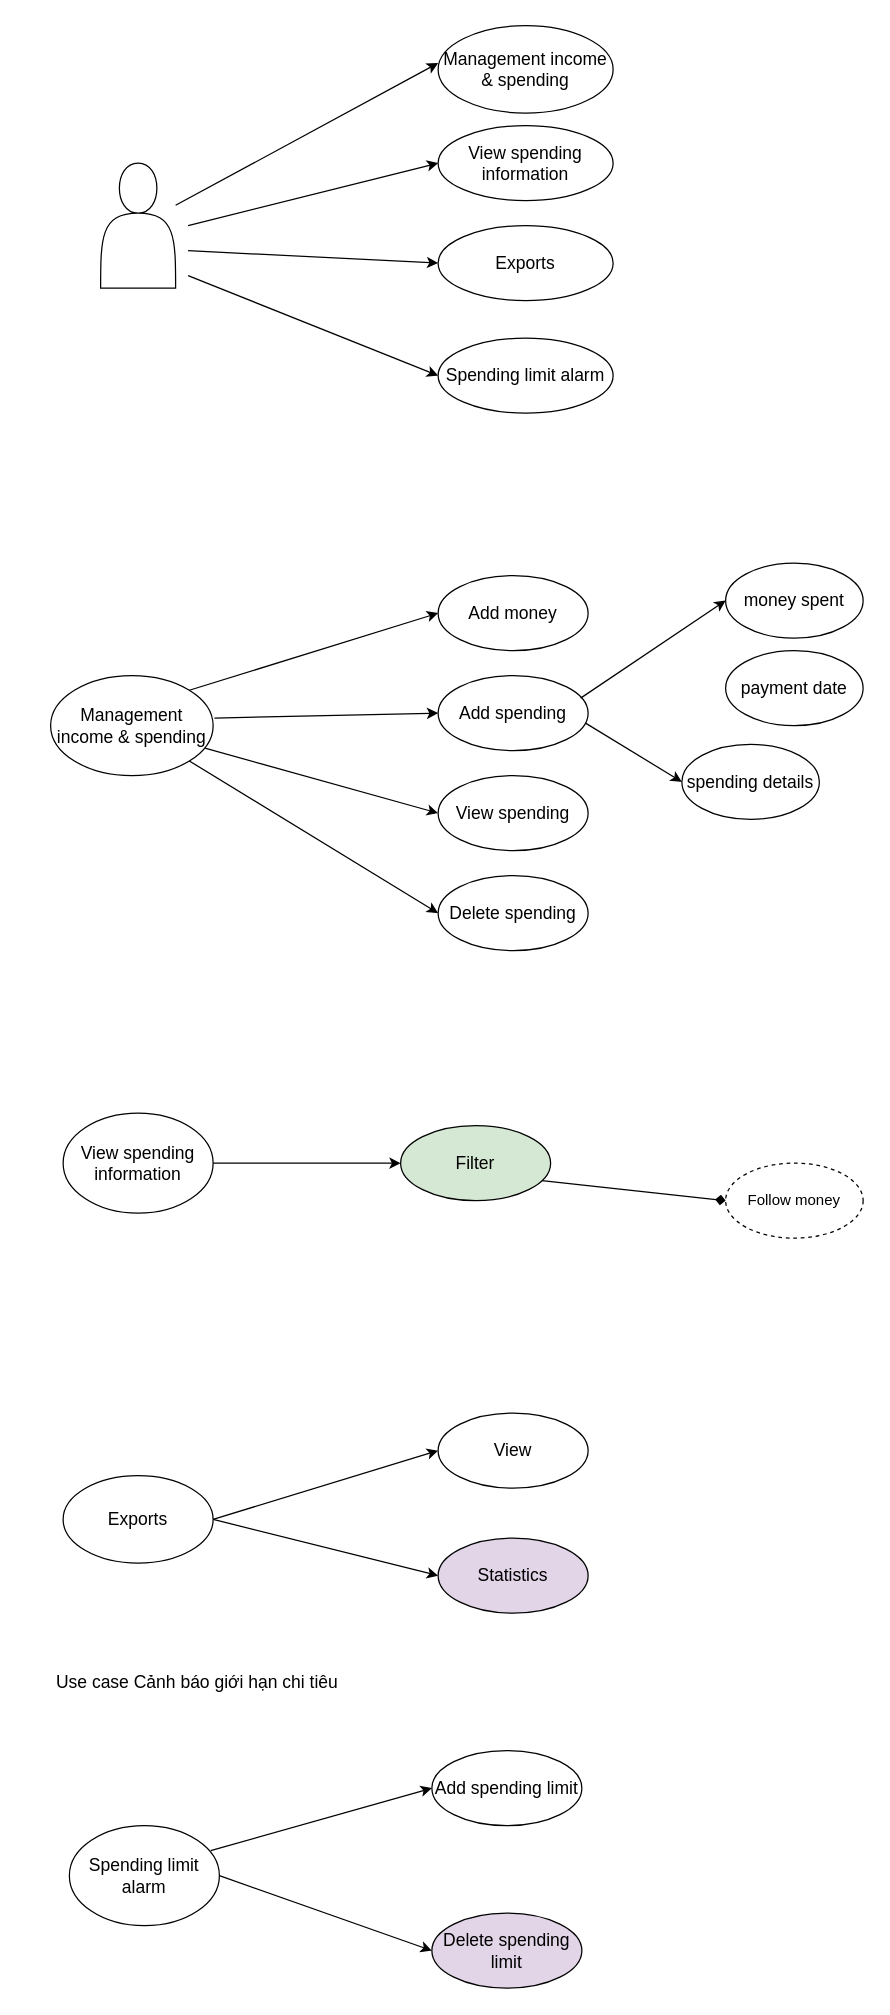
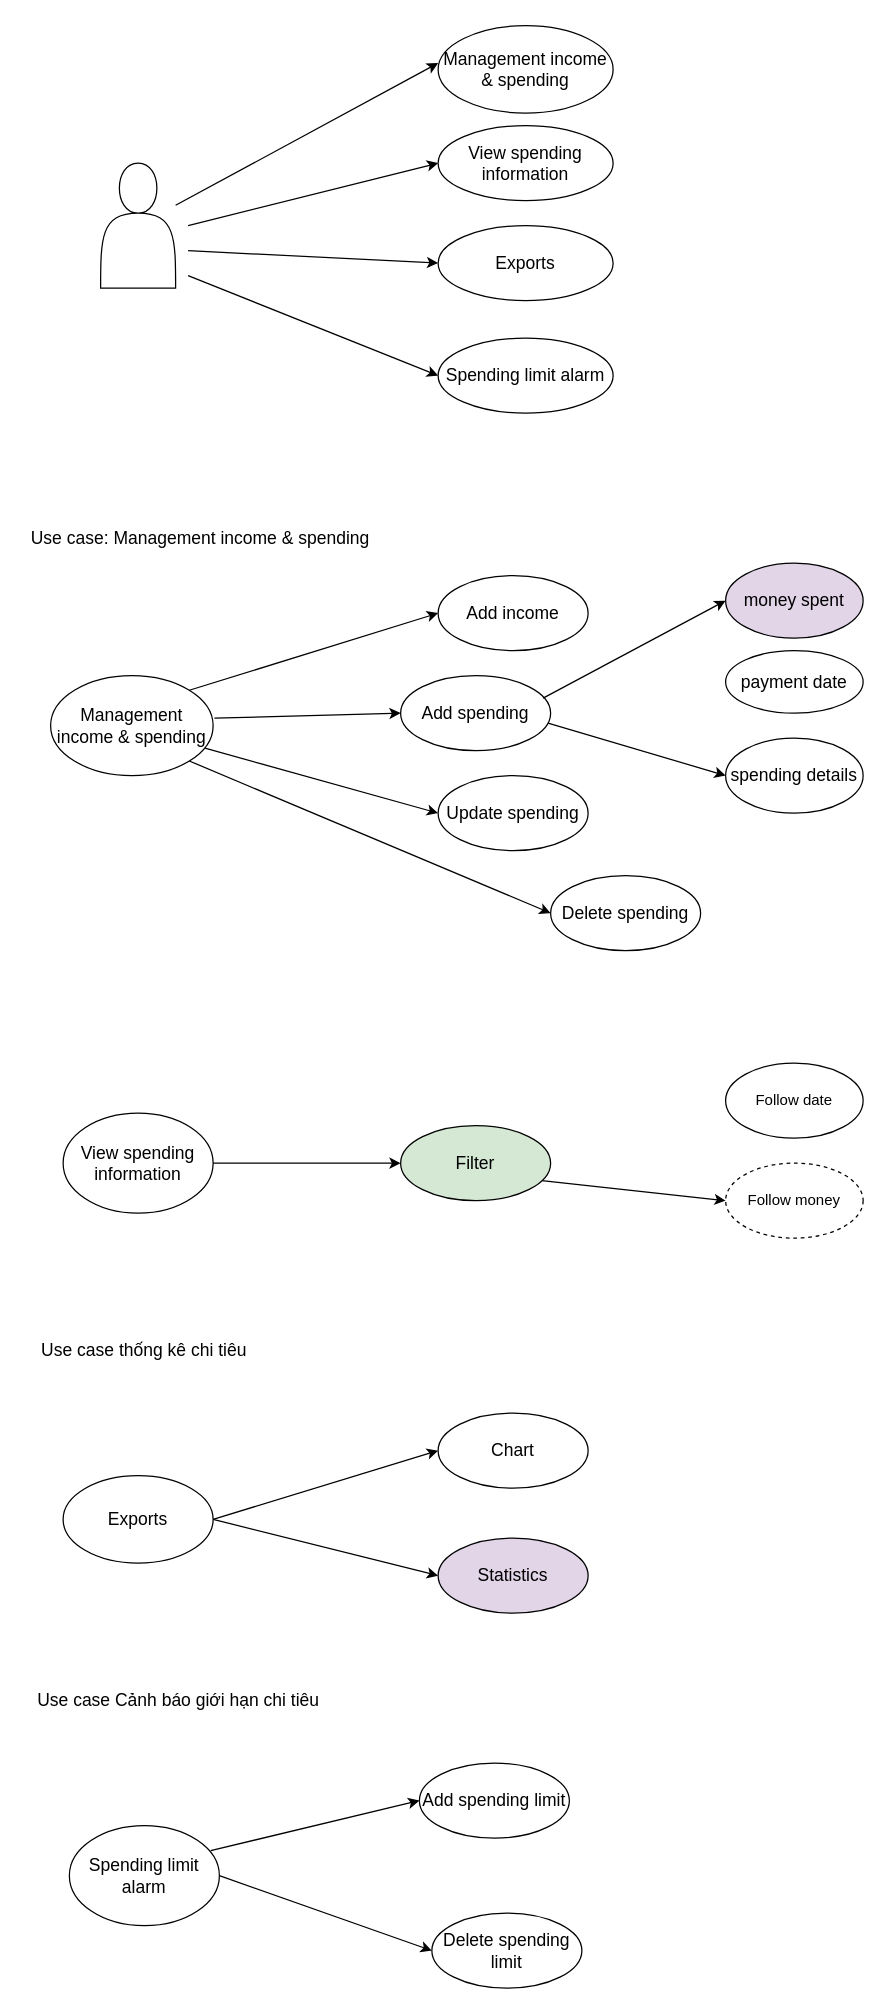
none -> (201, 538)
(794, 601) -> (794, 601)
(513, 613) -> (513, 613)
(794, 688) -> (794, 682)
(513, 713) -> (476, 713)
(751, 782) -> (794, 776)
(513, 813) -> (513, 813)
(513, 913) -> (626, 913)
none -> (794, 1101)
(715, 1199) -> (716, 1200)
none -> (144, 1351)
(513, 1451) -> (513, 1451)
(198, 1682) -> (179, 1701)
(507, 1788) -> (494, 1801)
(507, 1951) -> (507, 1951)
